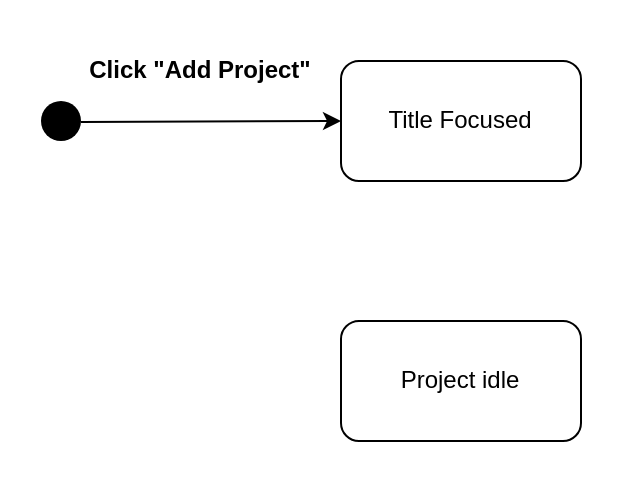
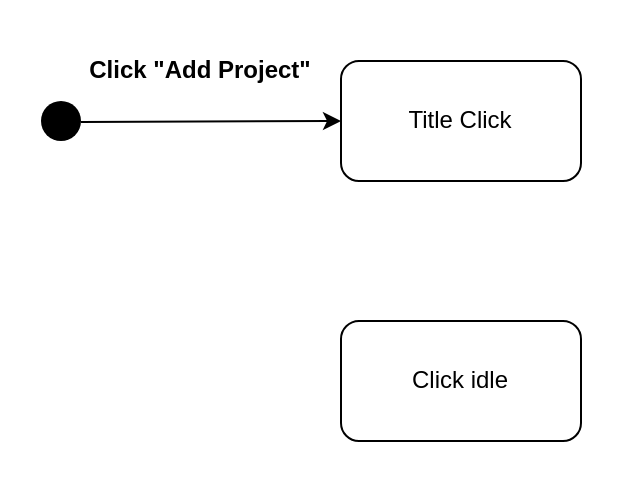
(461, 121) -> (461, 121)
(461, 381) -> (461, 381)
